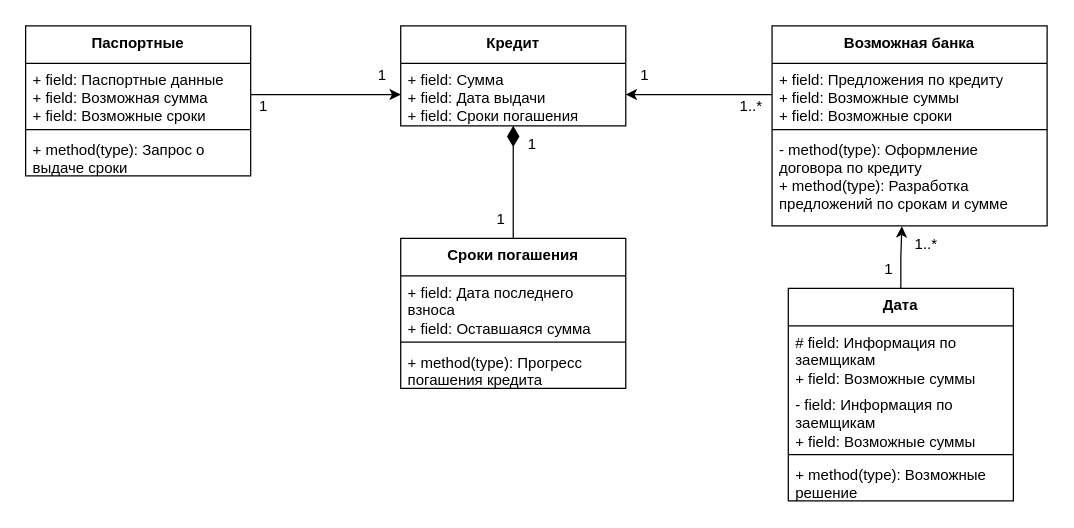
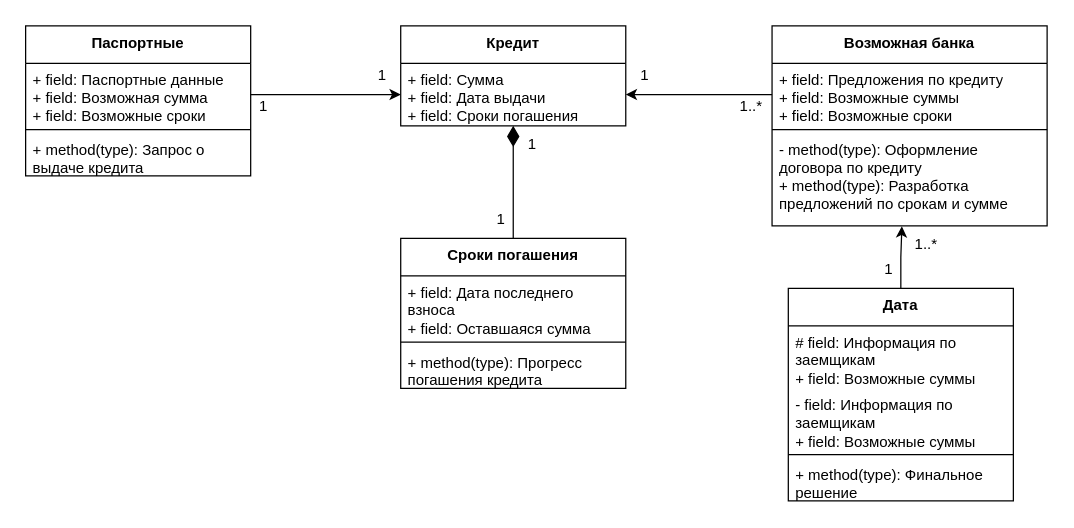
(139, 160) -> (139, 160)
(902, 485) -> (902, 485)
